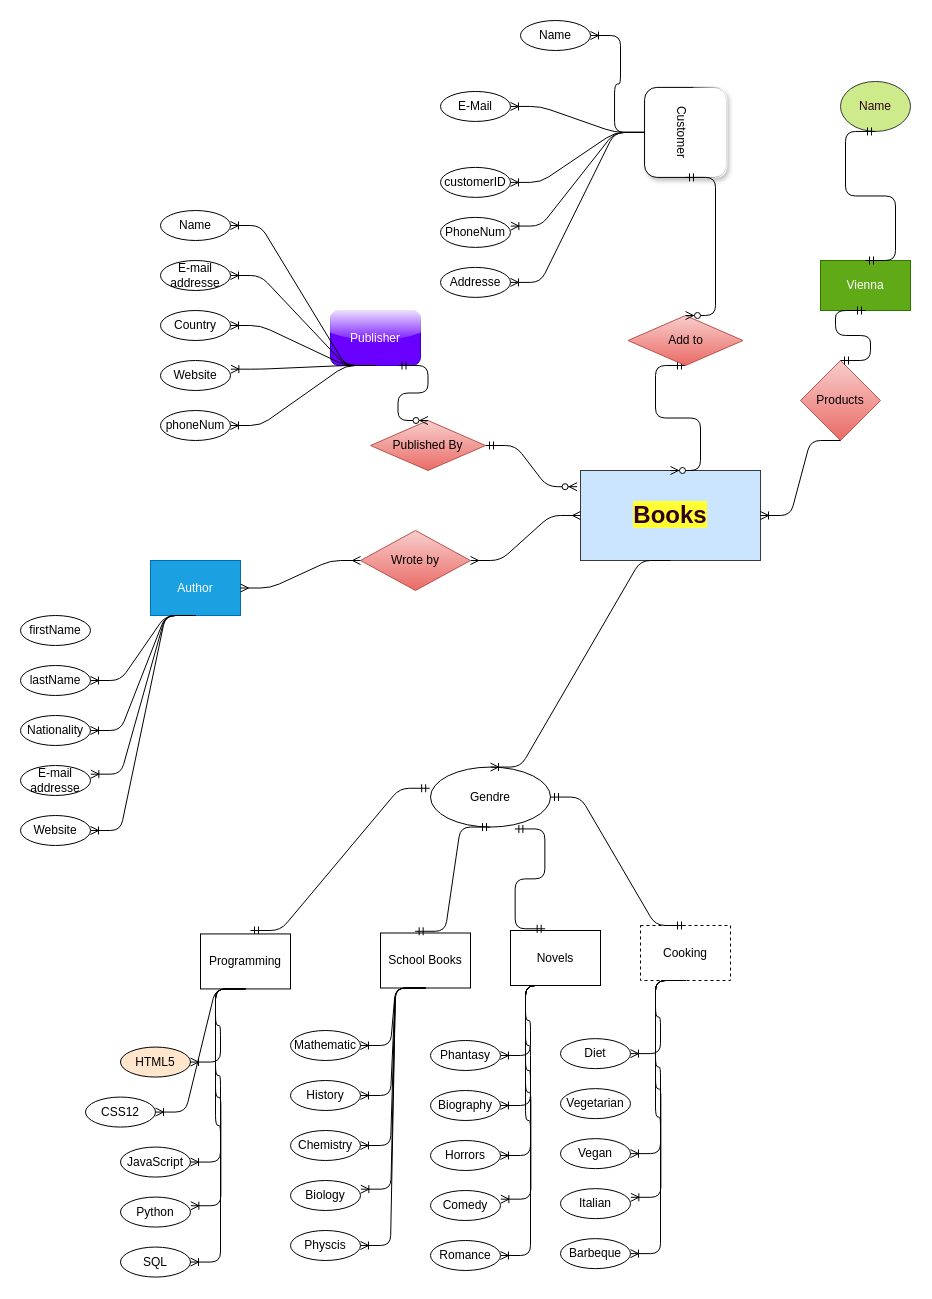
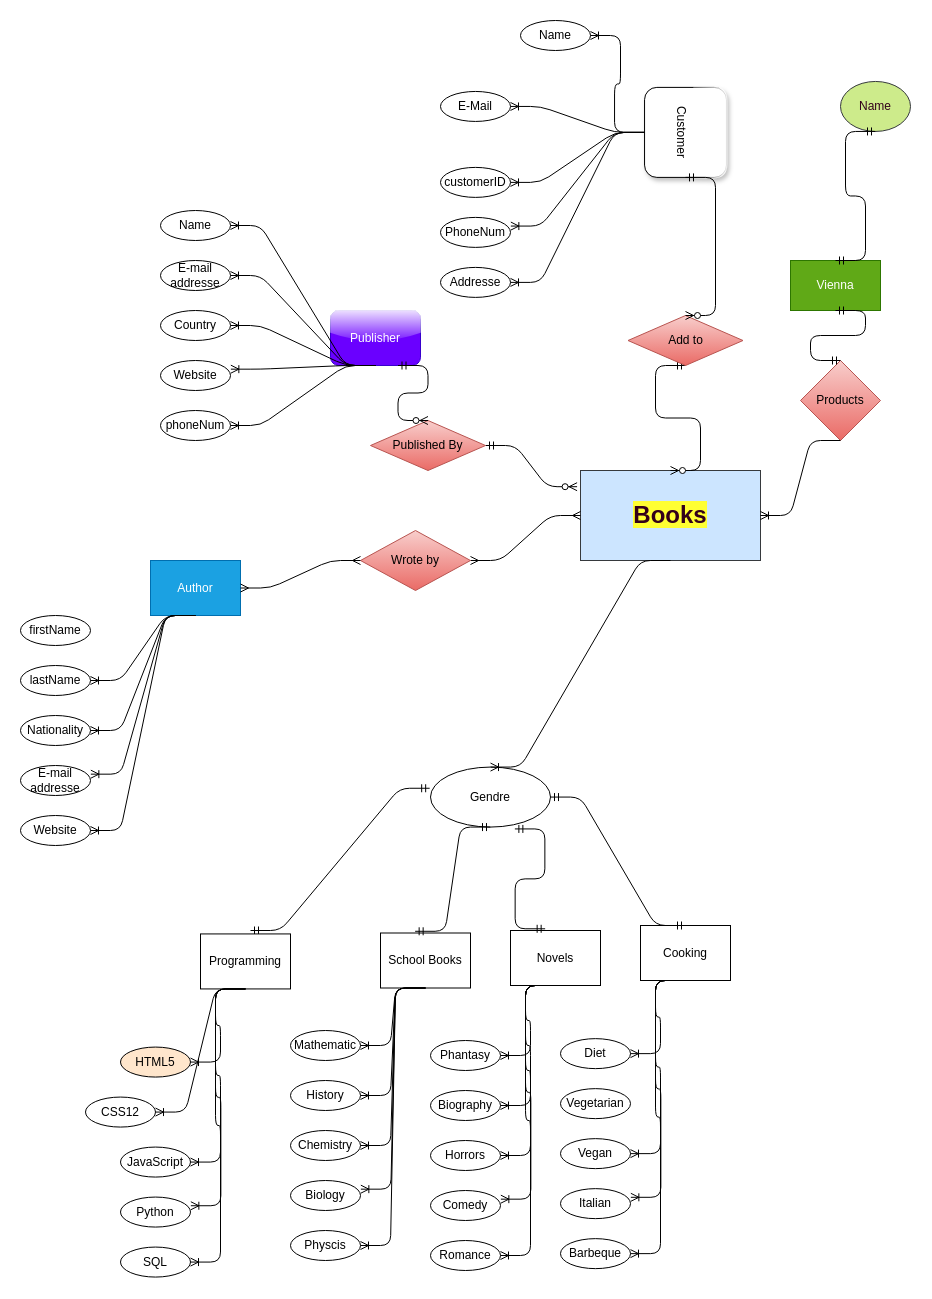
(866, 286) -> (836, 286)
(686, 953) -> (686, 953)
